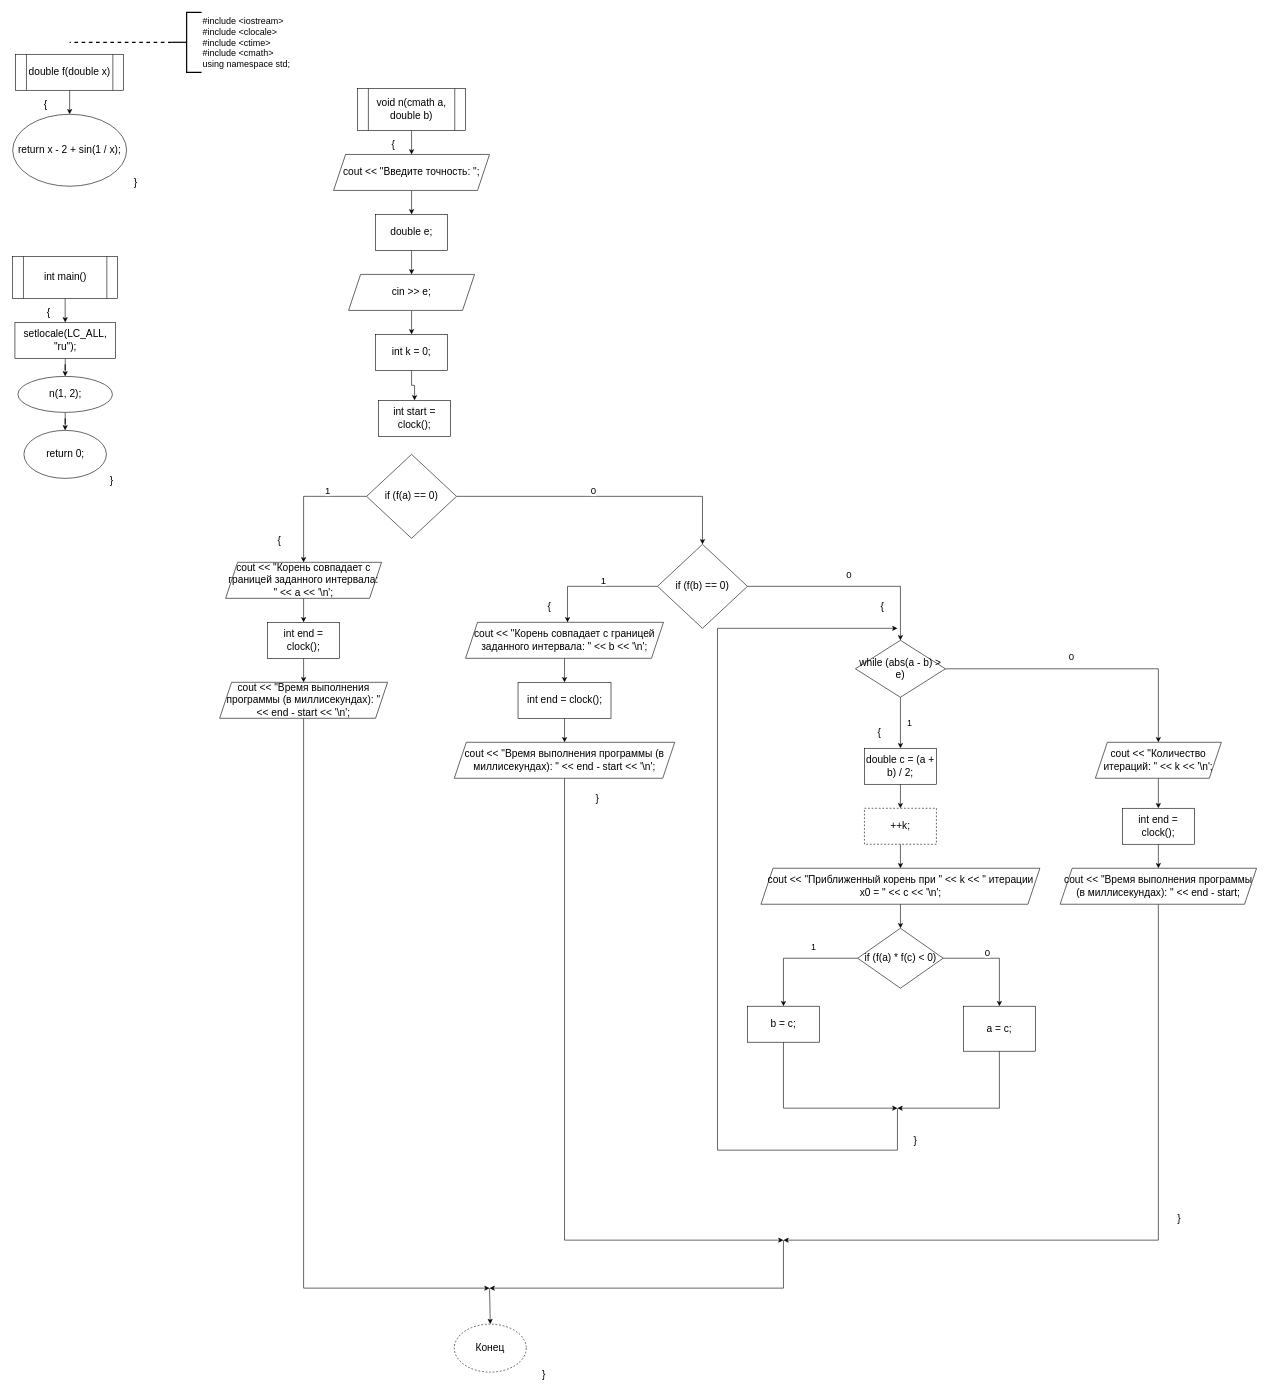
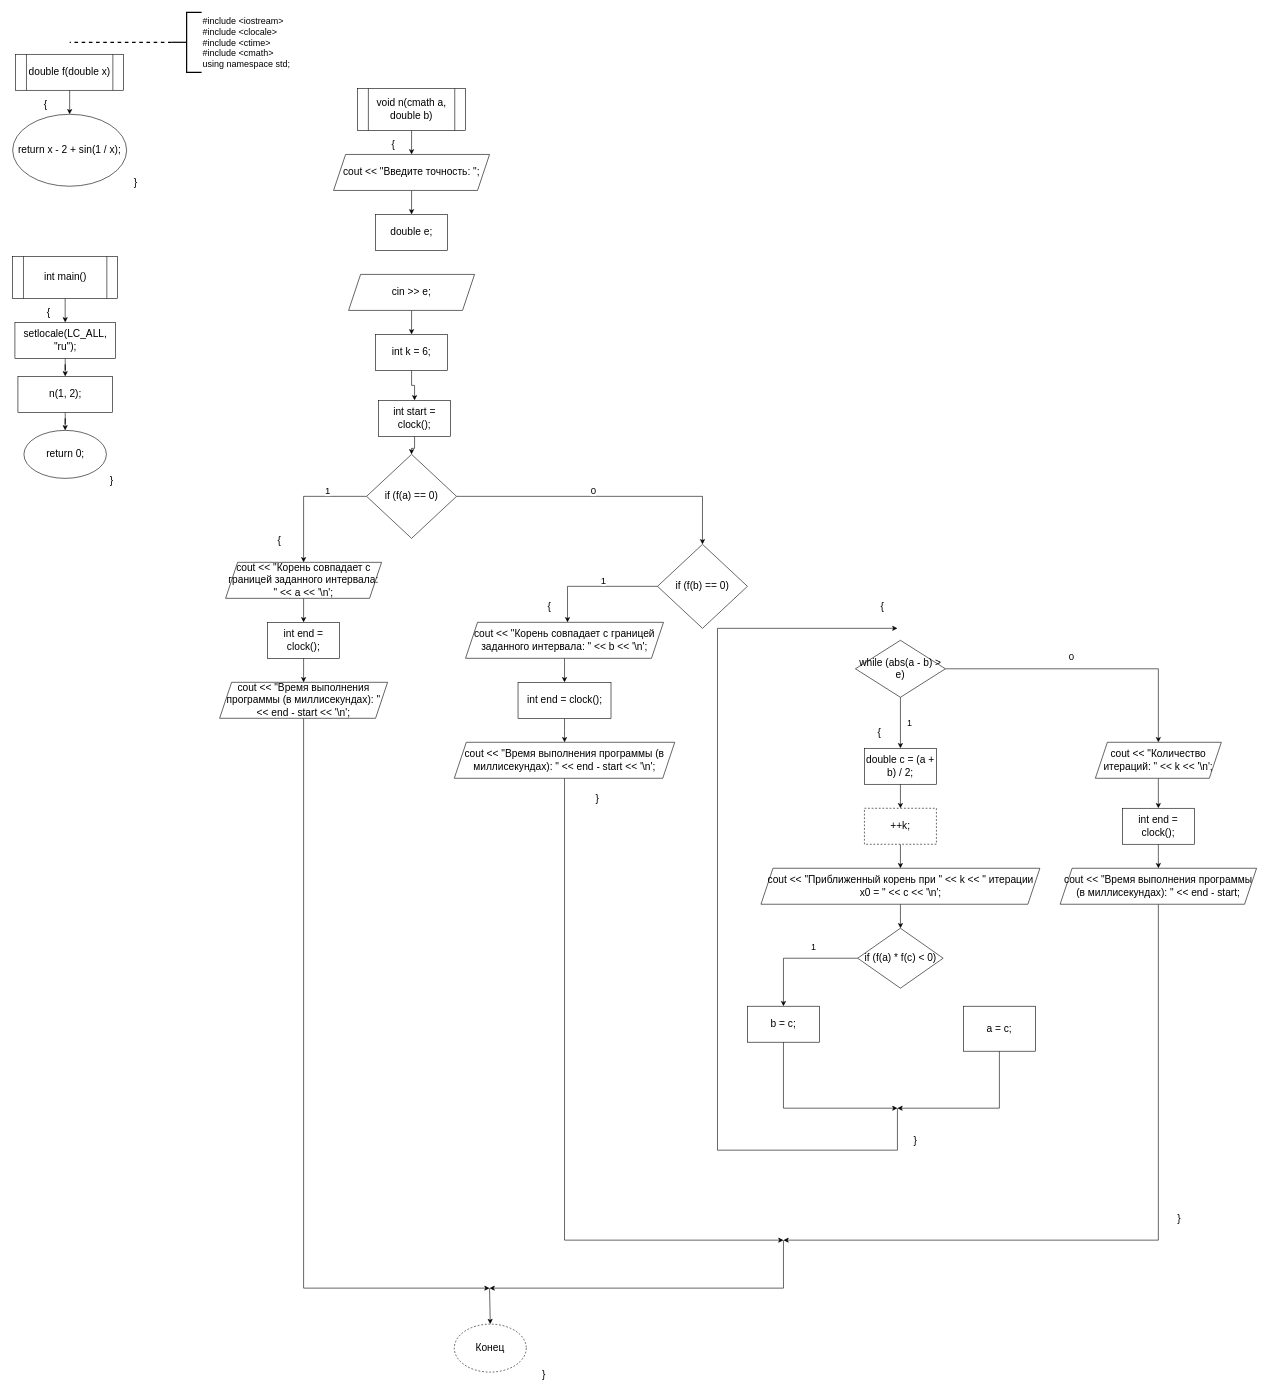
(411, 261) -> none
(411, 353) -> (411, 353)
(65, 395) -> (65, 395)
none -> (414, 445)
(900, 610) -> none
(999, 980) -> none
